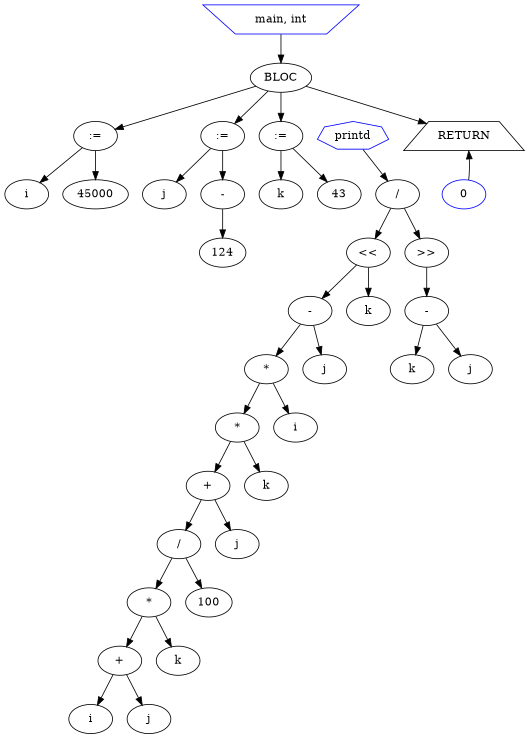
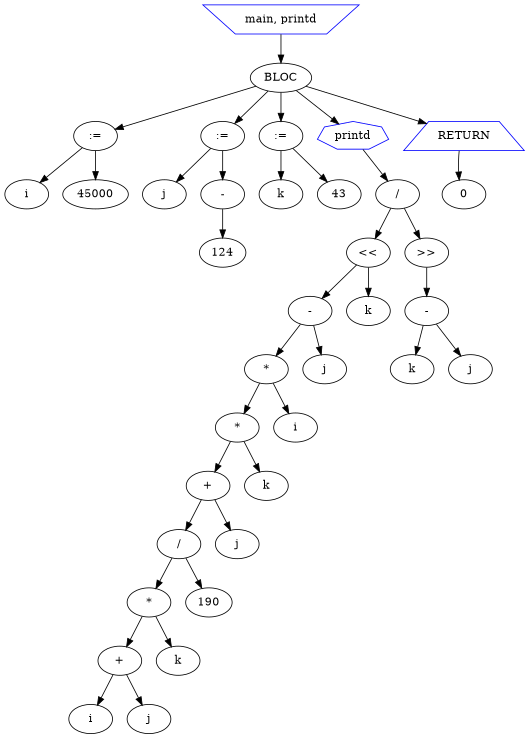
(281, 19) -> (281, 19)
none -> (314, 105)
(464, 136) -> (464, 136)
(469, 170) -> (459, 161)
(464, 194) -> (464, 194)
(209, 602) -> (209, 602)
